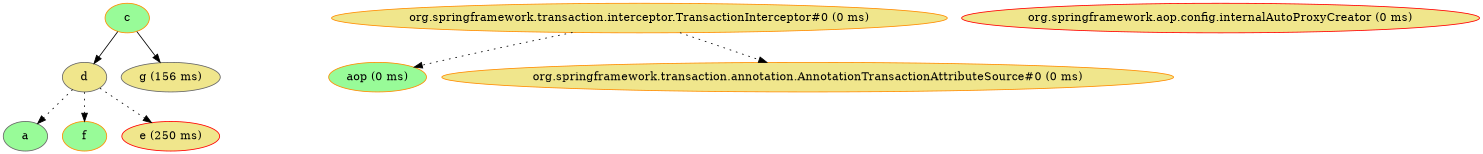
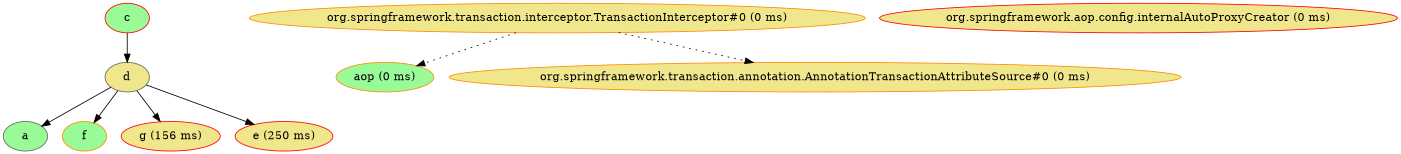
(127, 18) -> (127, 18)
(146, 44) -> (146, 103)
(171, 77) -> (171, 136)
(85, 103) -> (108, 103)
(122, 103) -> (196, 103)
(58, 104) -> (80, 105)
